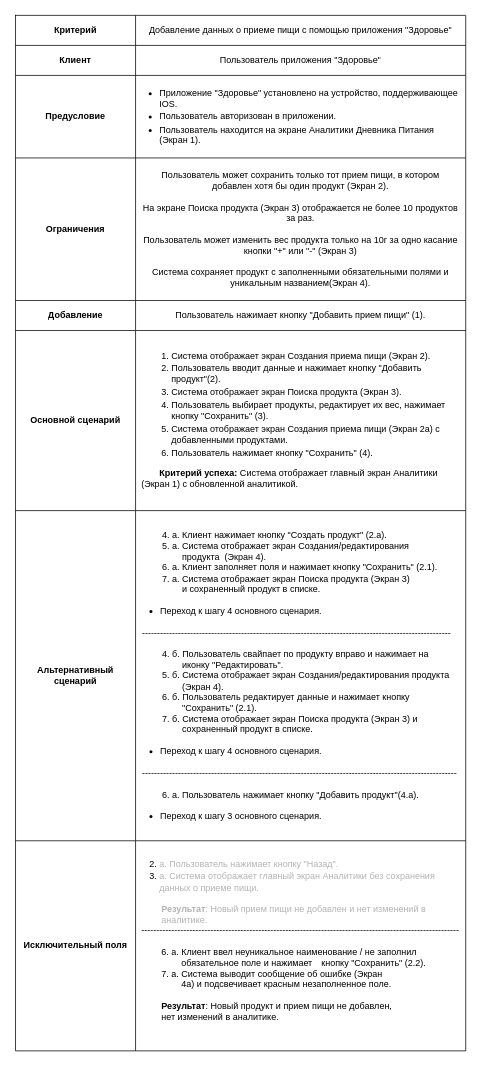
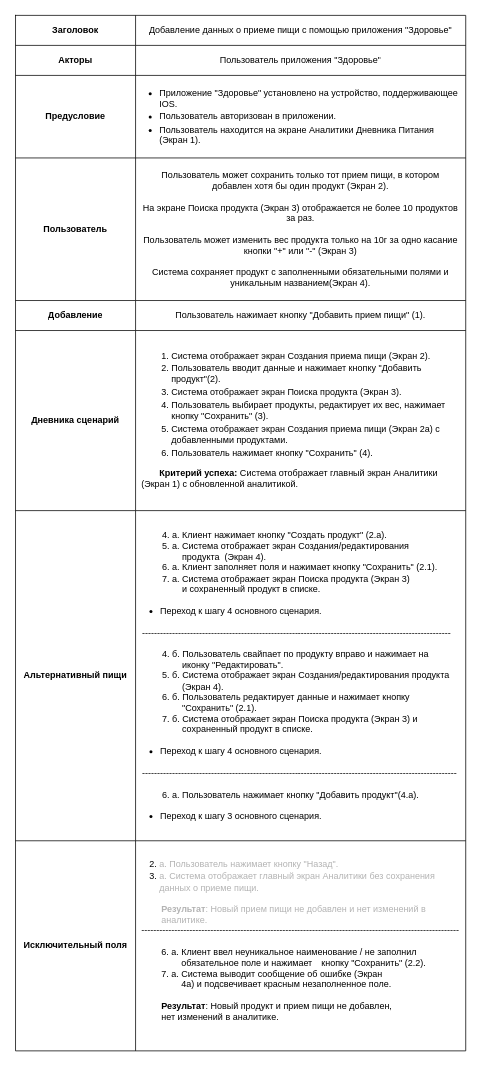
(75, 30) -> (75, 30)
(75, 60) -> (75, 60)
(75, 229) -> (75, 229)
(75, 420) -> (75, 420)
(75, 675) -> (75, 675)
